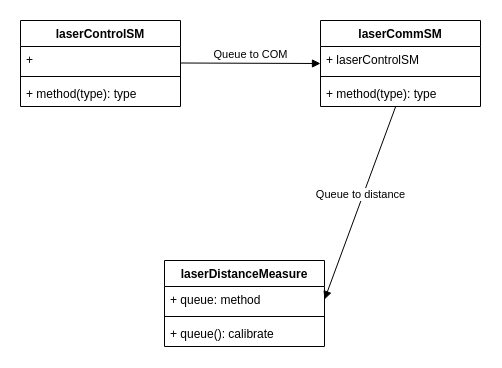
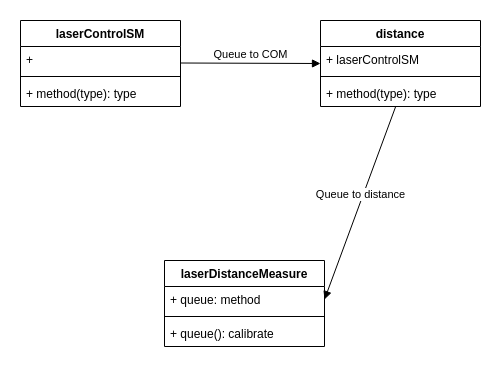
(400, 34) -> (400, 34)
